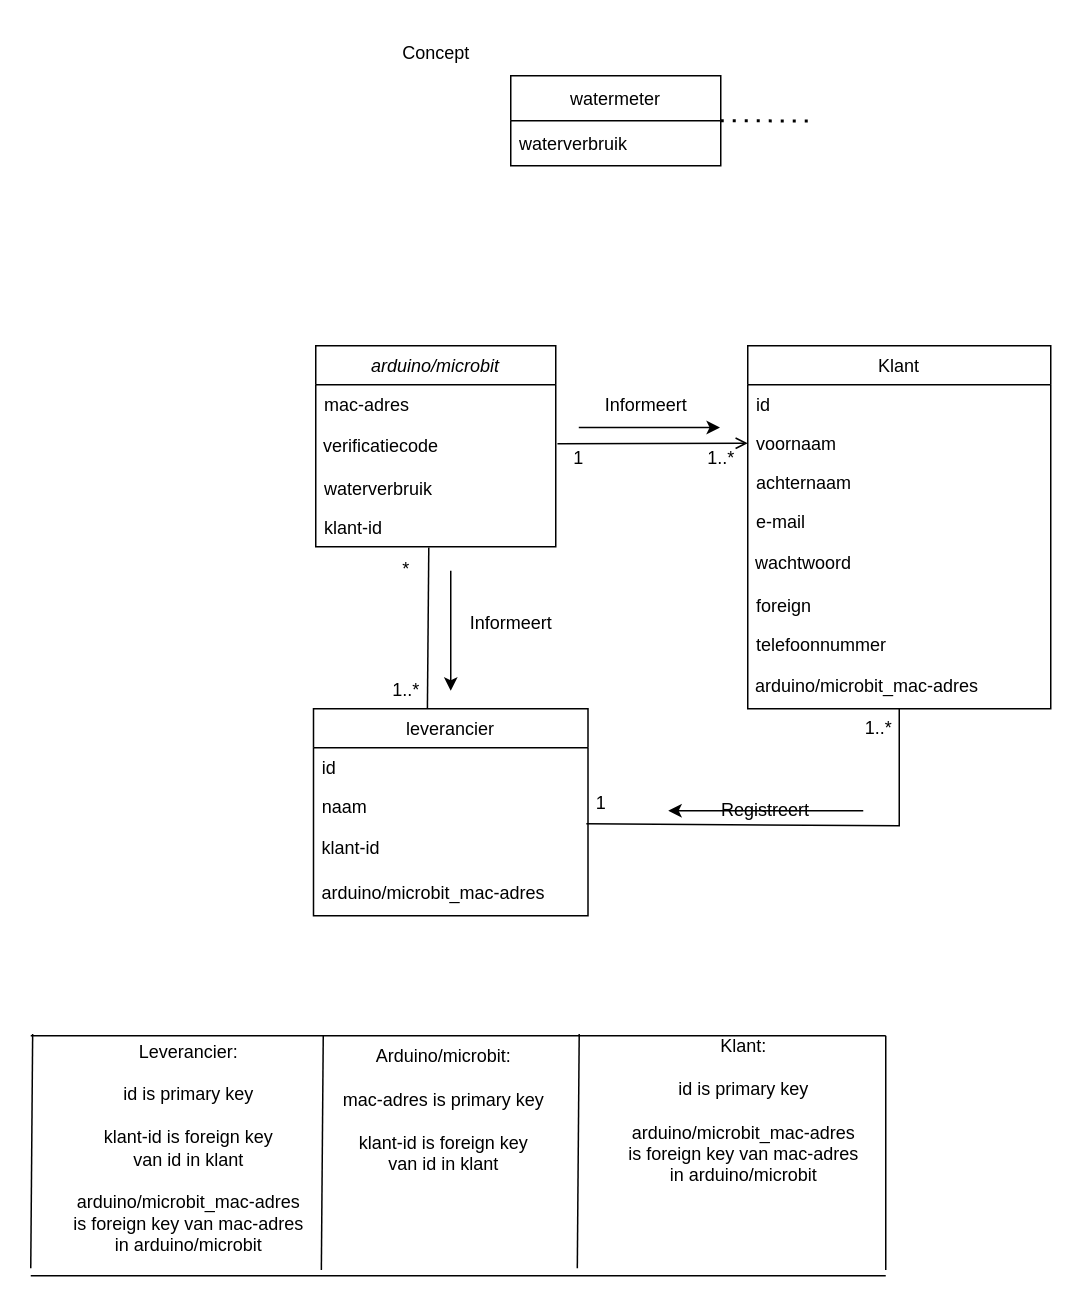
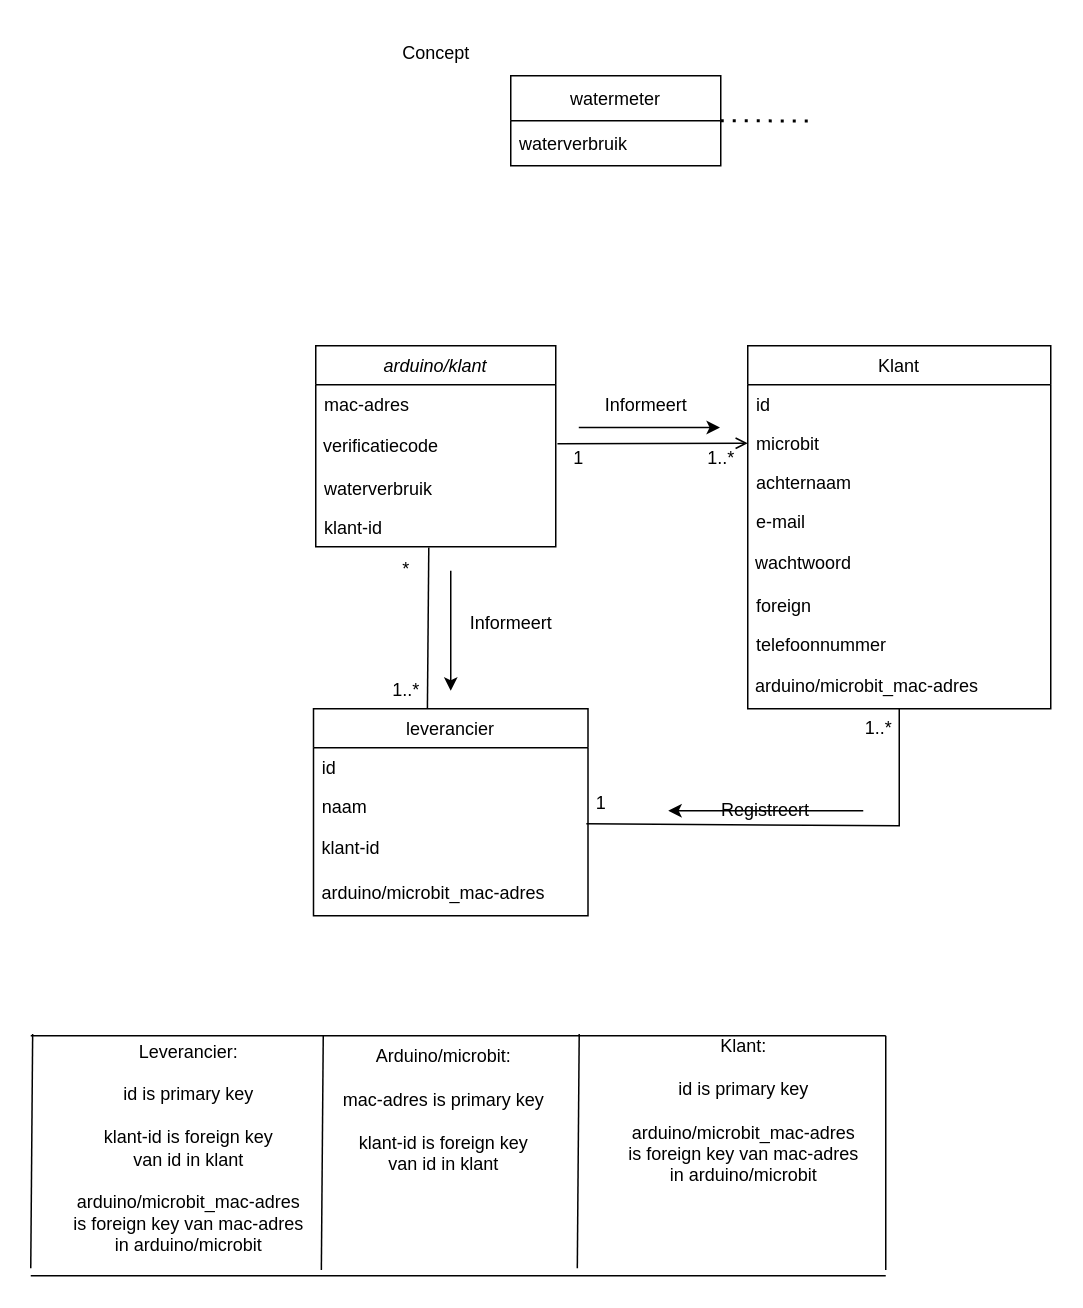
(435, 366) -> (435, 366)
(796, 444) -> (792, 444)
